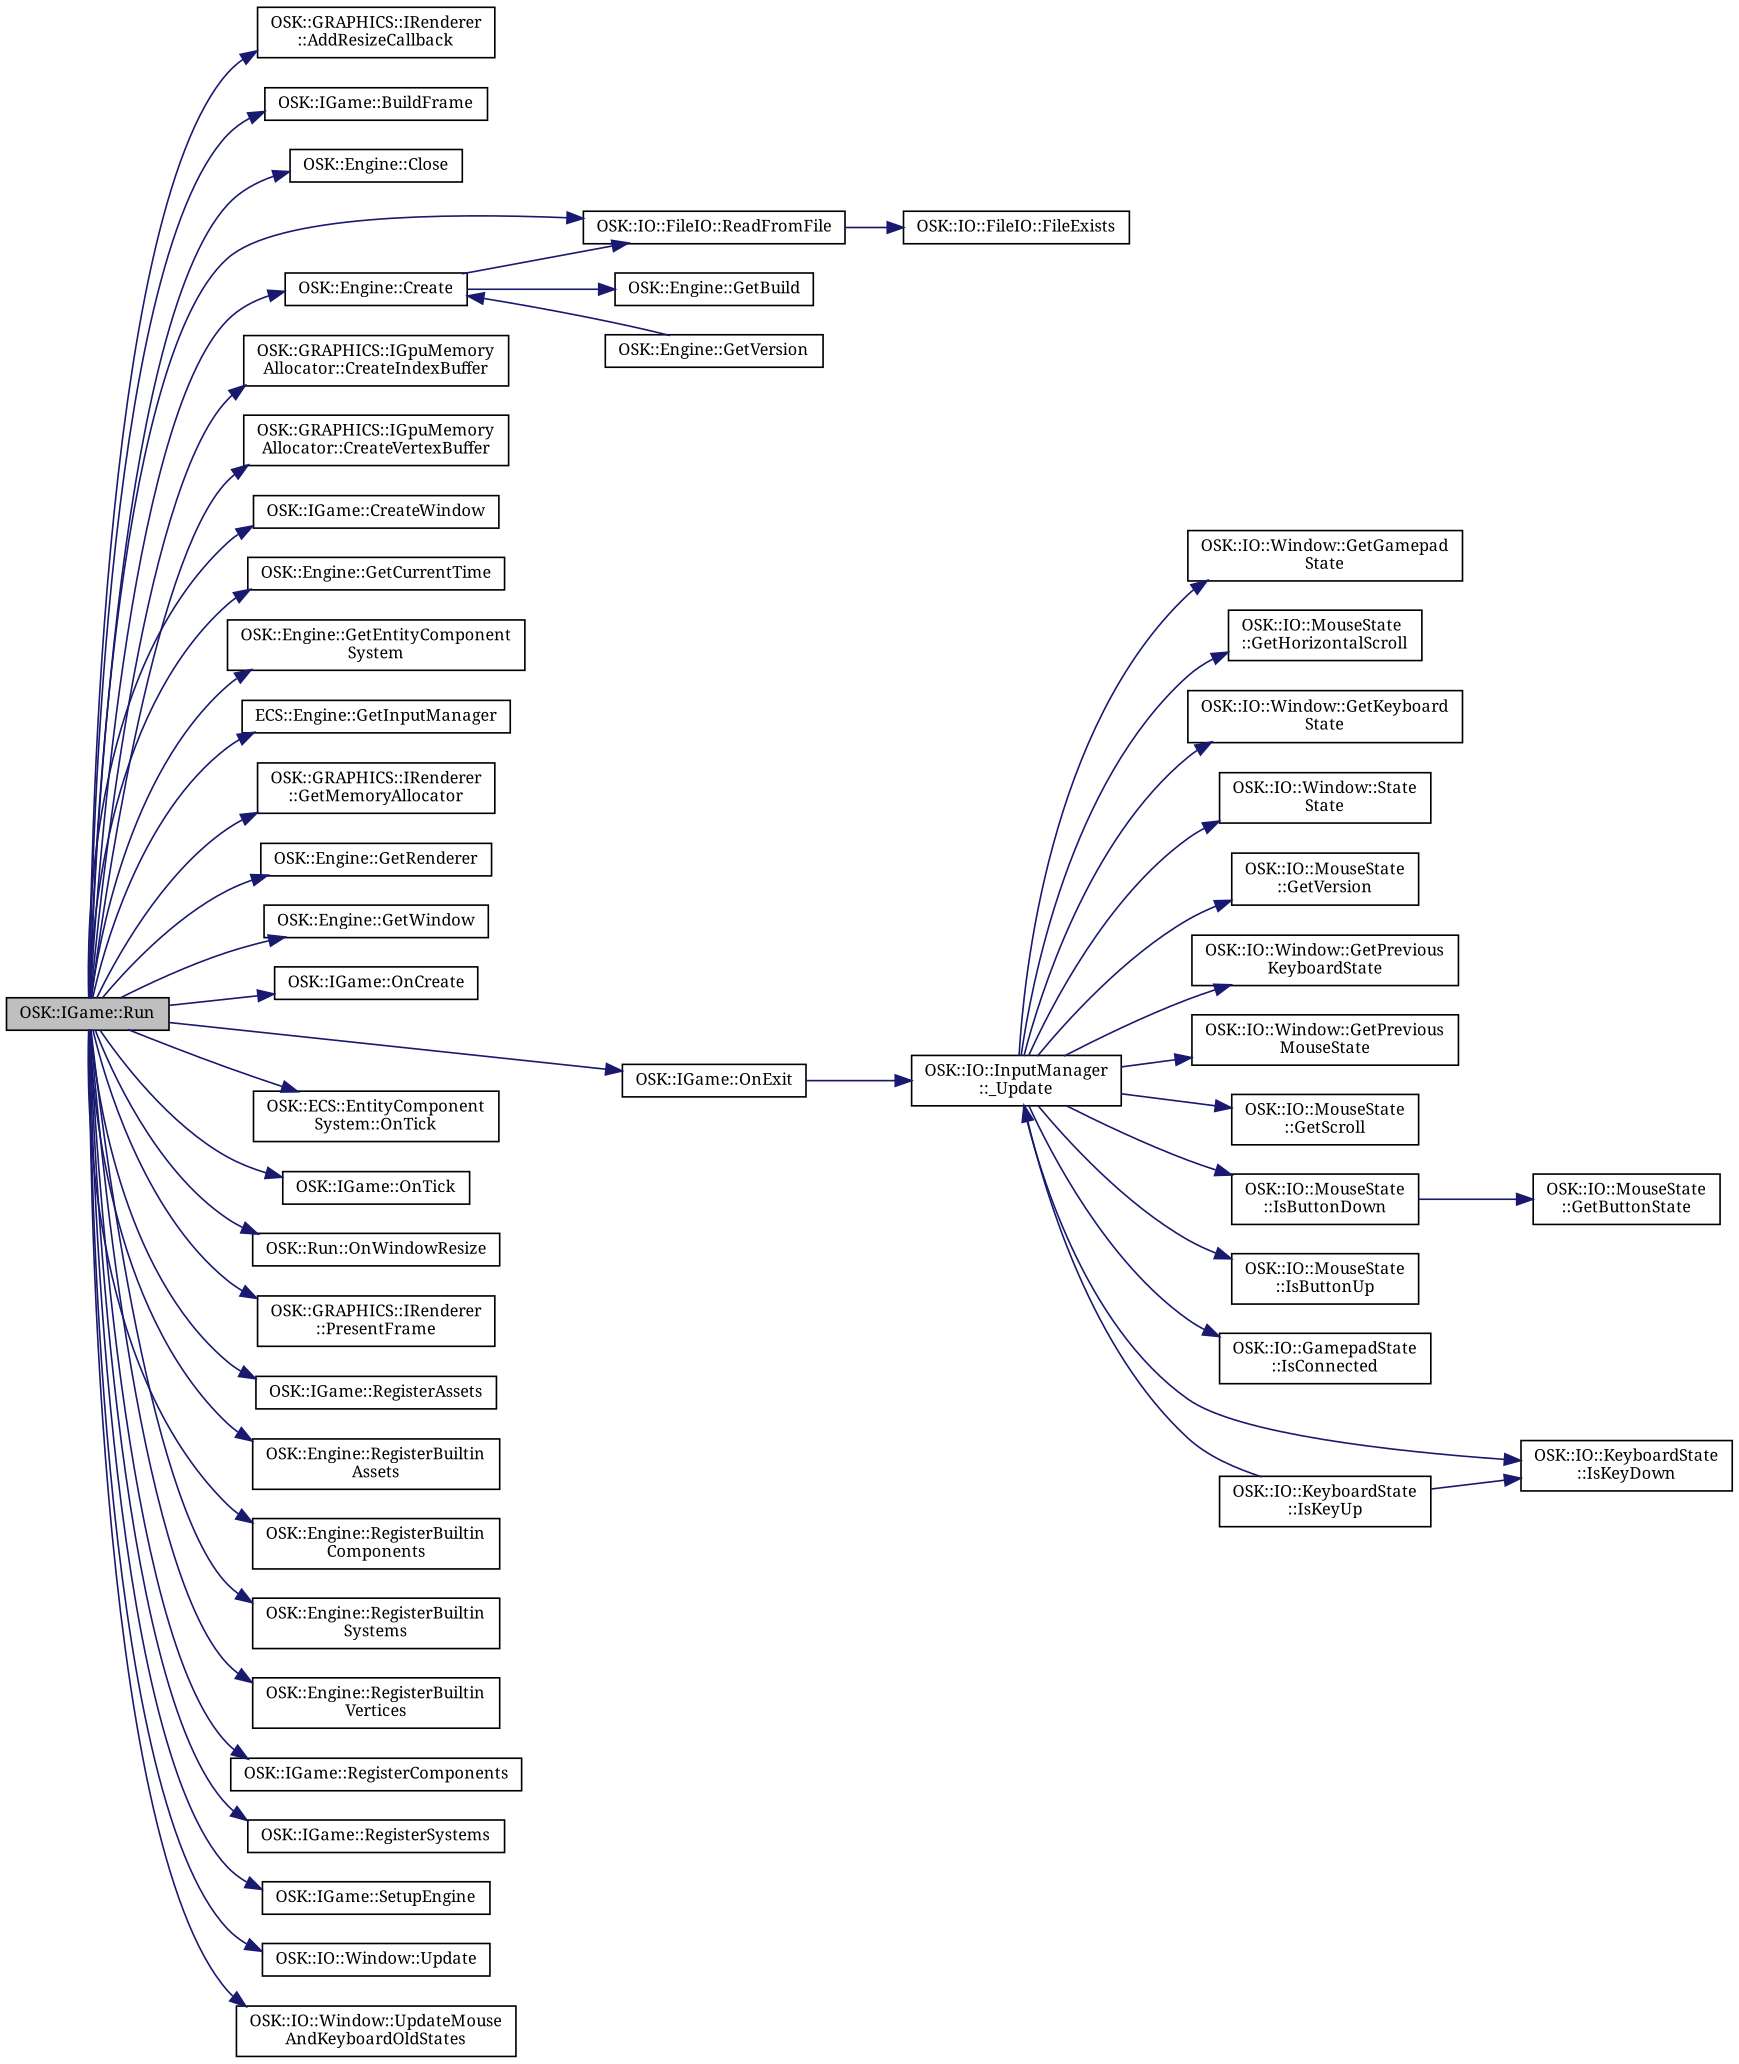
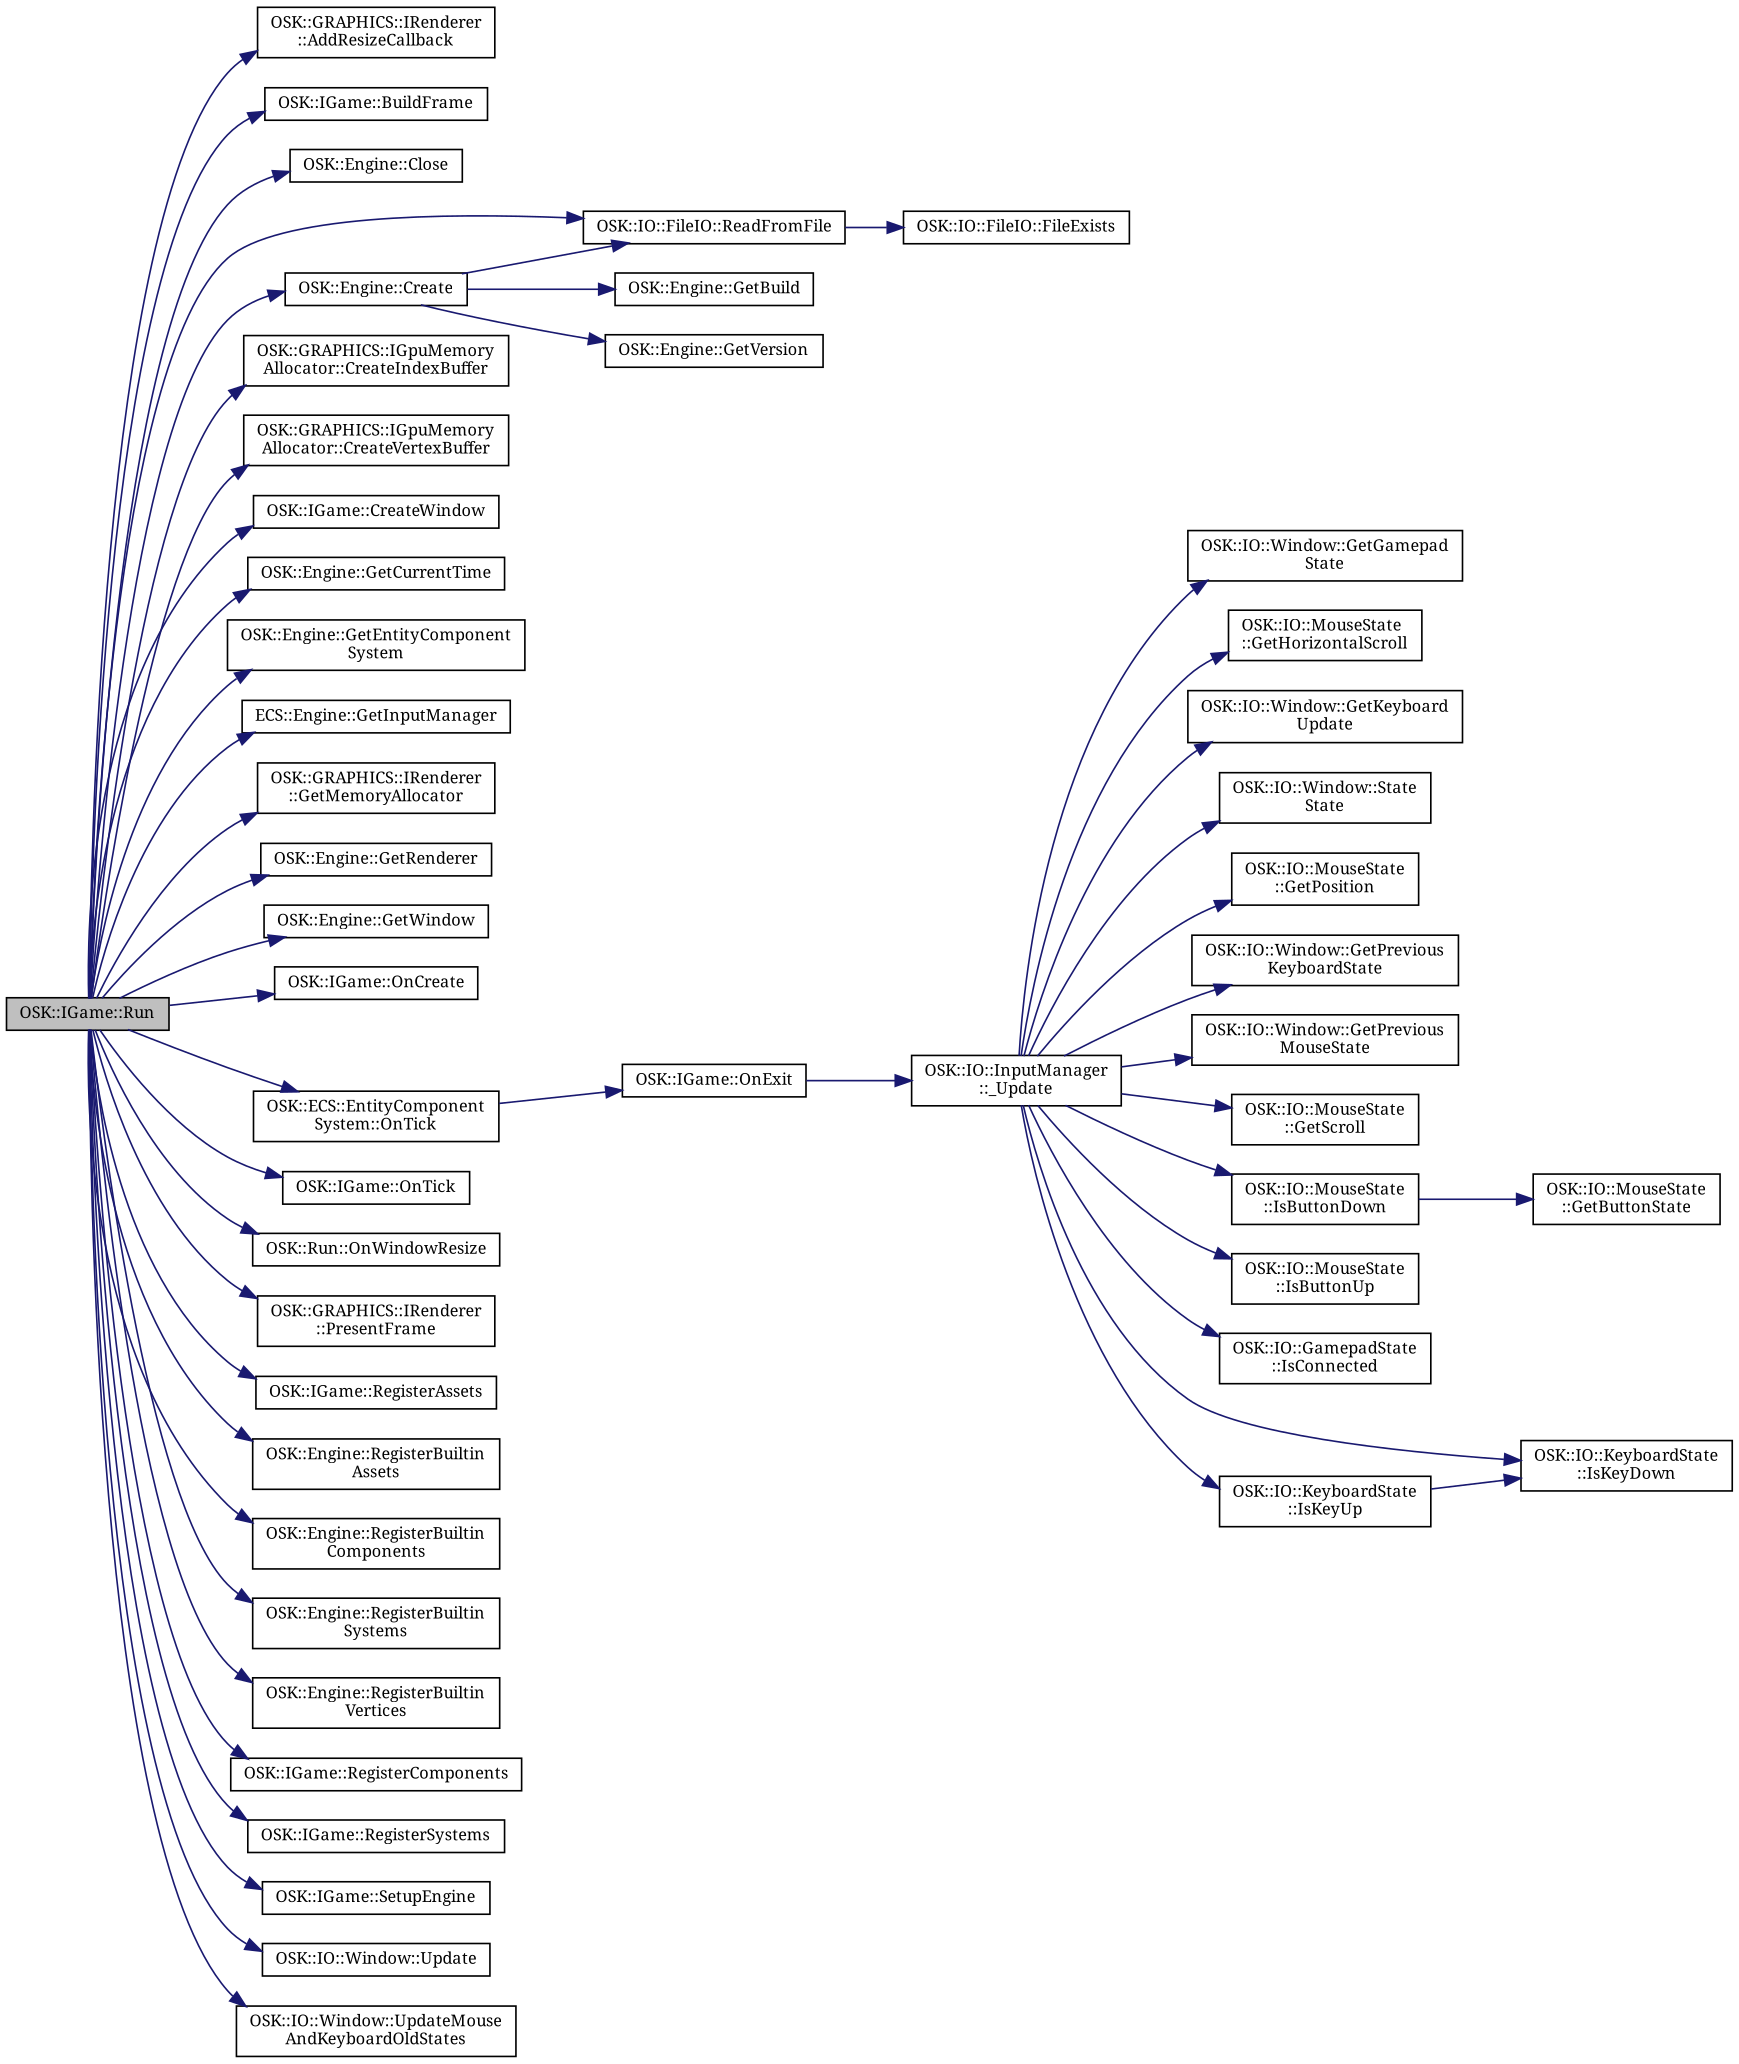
(577, 315) -> (504, 323)
(1325, 717) -> (1325, 717)
(1325, 879) -> (1325, 879)
(388, 1046) -> (552, 1098)
(1105, 1329) -> (1082, 1309)
